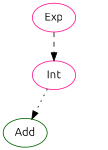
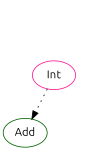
(54, 18) -> none
